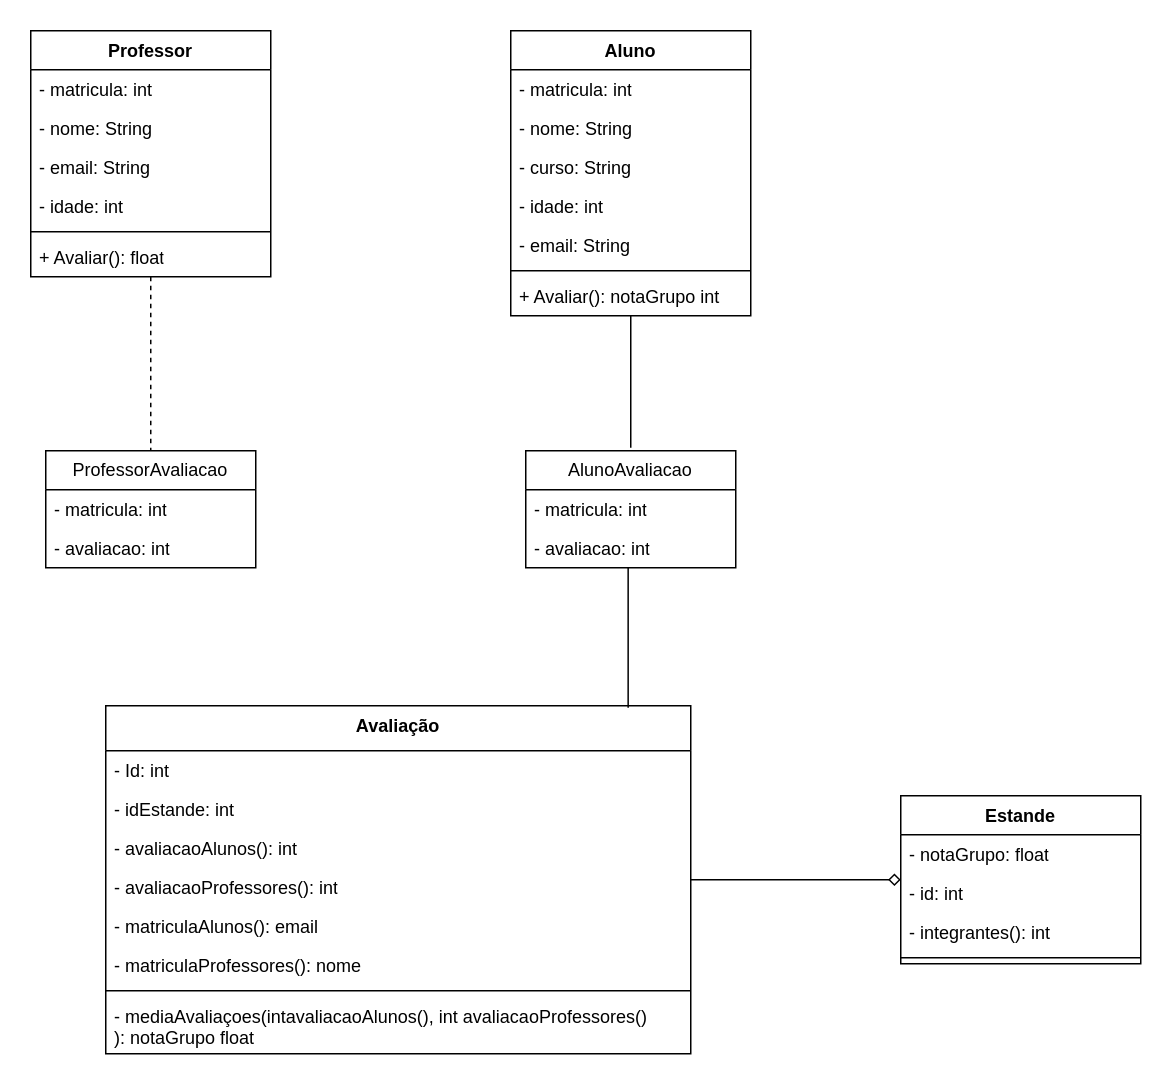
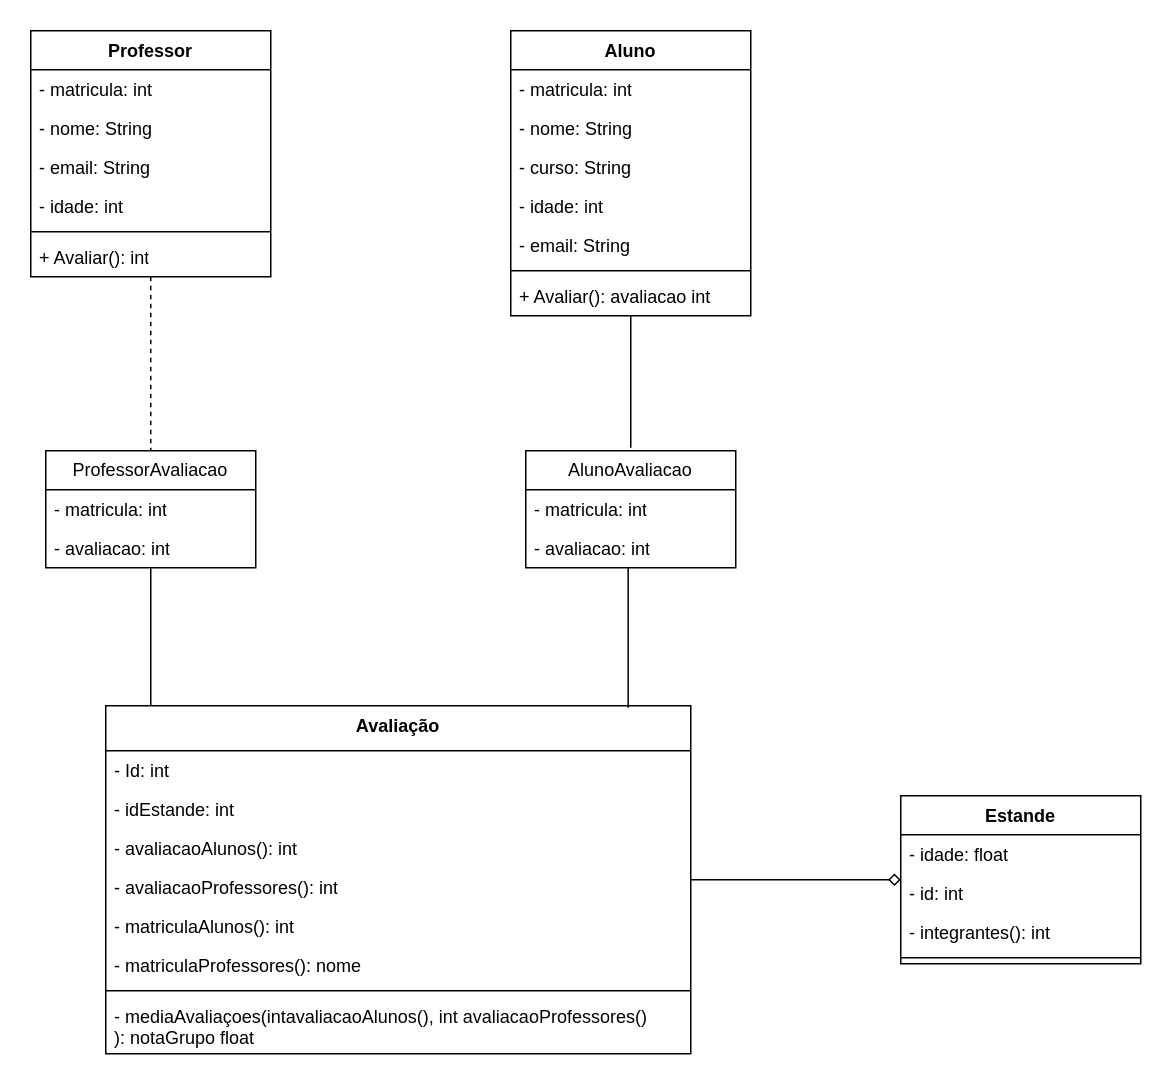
(116, 259) -> (106, 259)
(632, 309) -> (630, 298)
none -> (151, 637)
(991, 856) -> (969, 856)
(227, 928) -> (219, 928)
